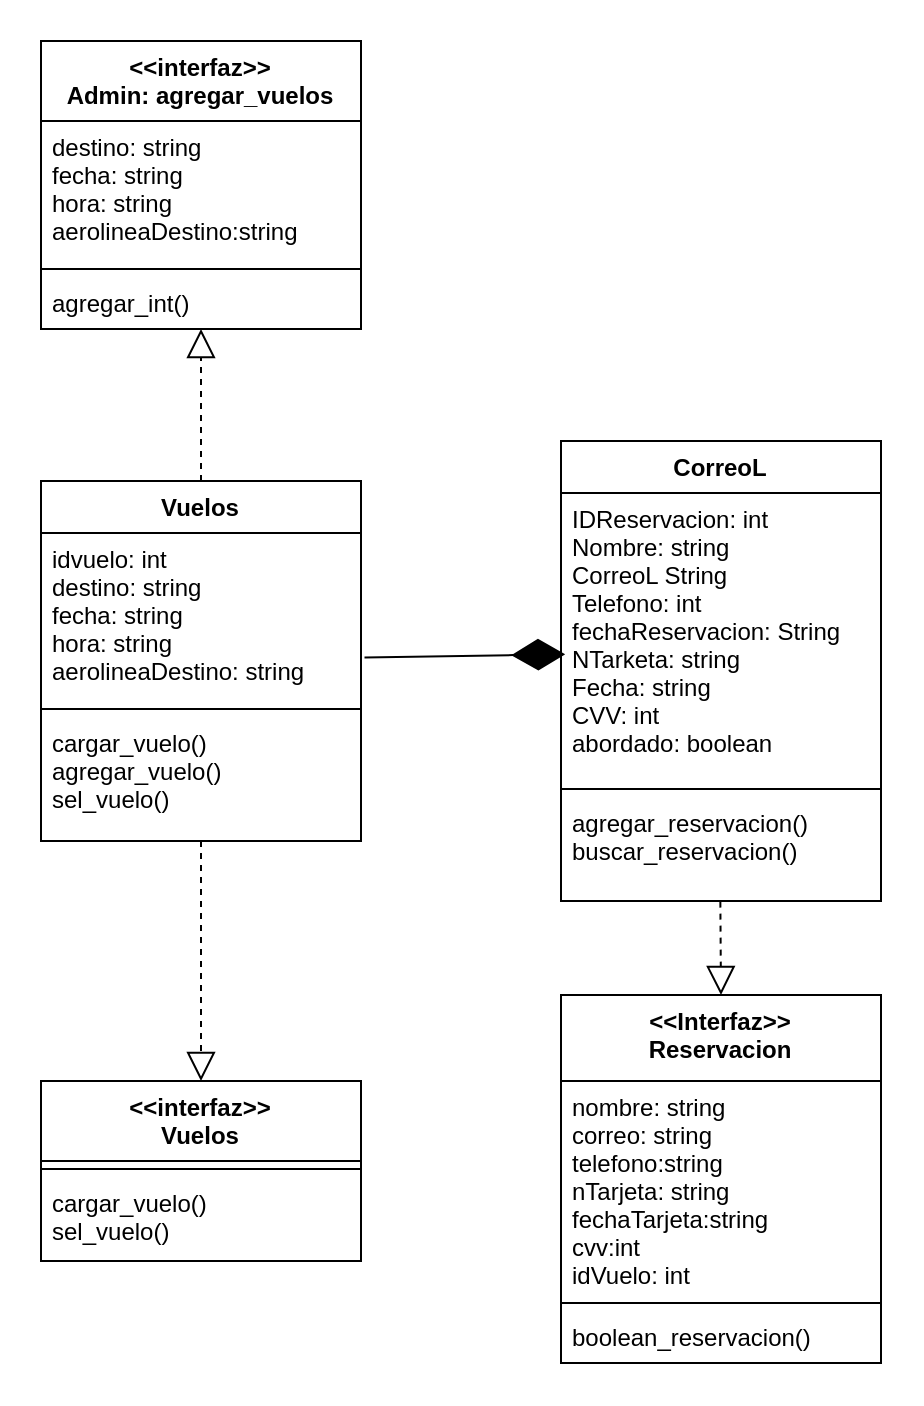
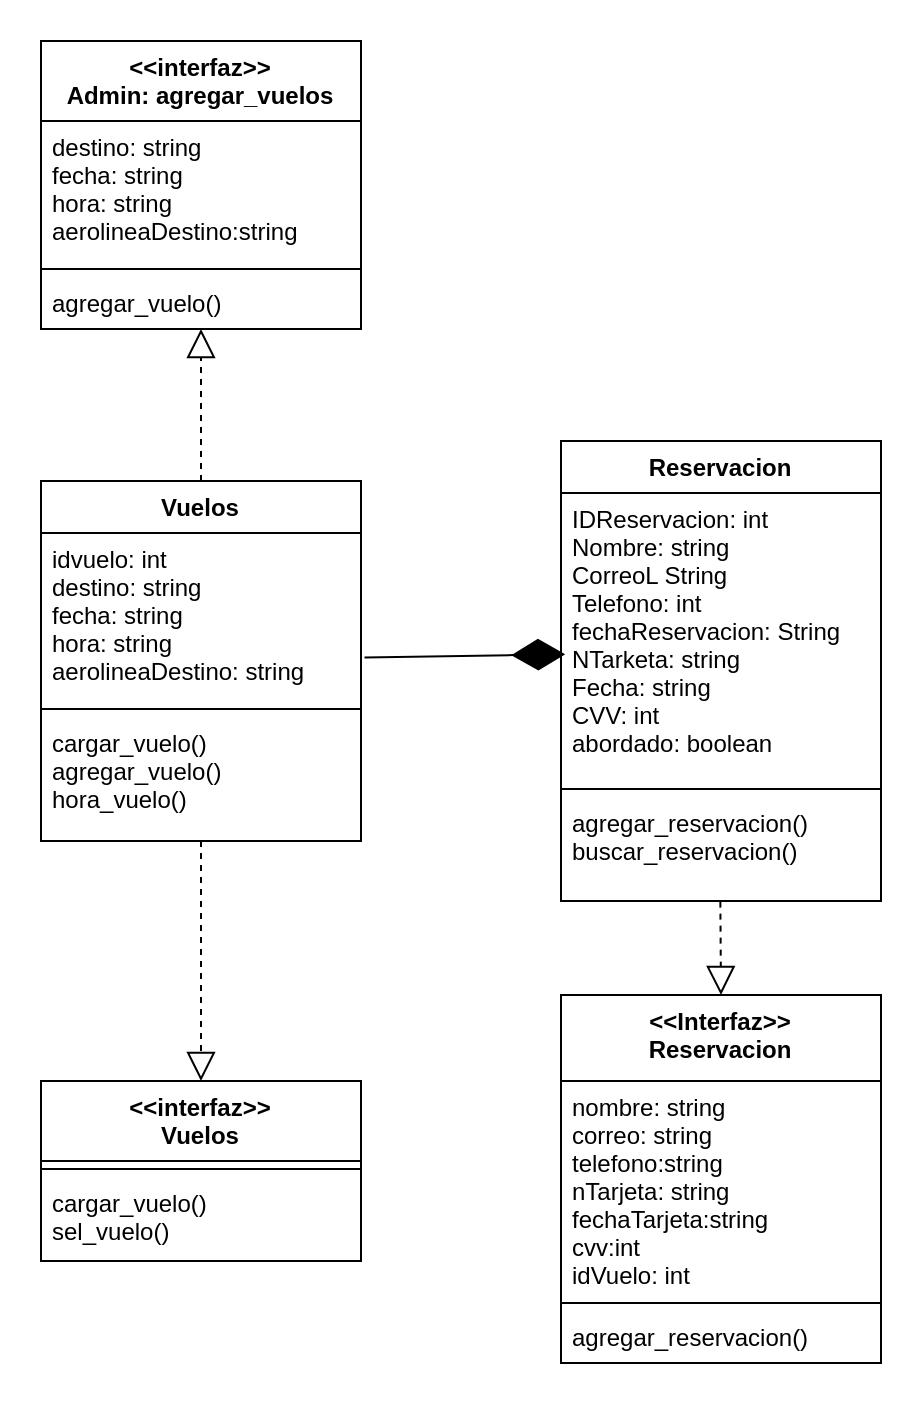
(136, 304) -> (150, 304)
(720, 468) -> (720, 468)
(143, 744) -> (143, 744)
(707, 1338) -> (710, 1338)
